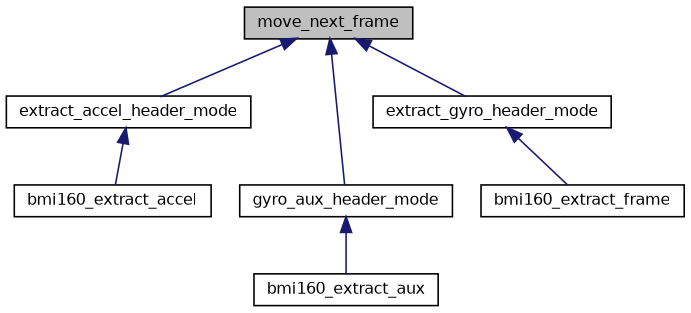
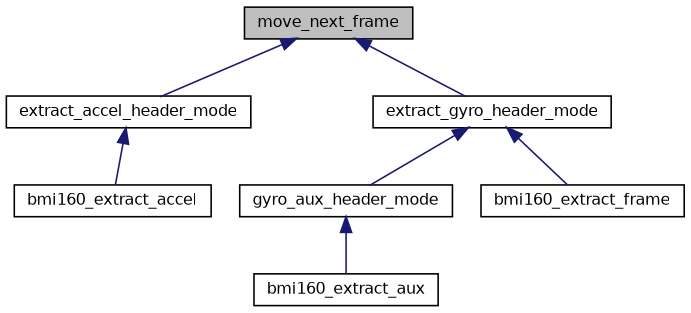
(338, 120) -> (412, 160)
